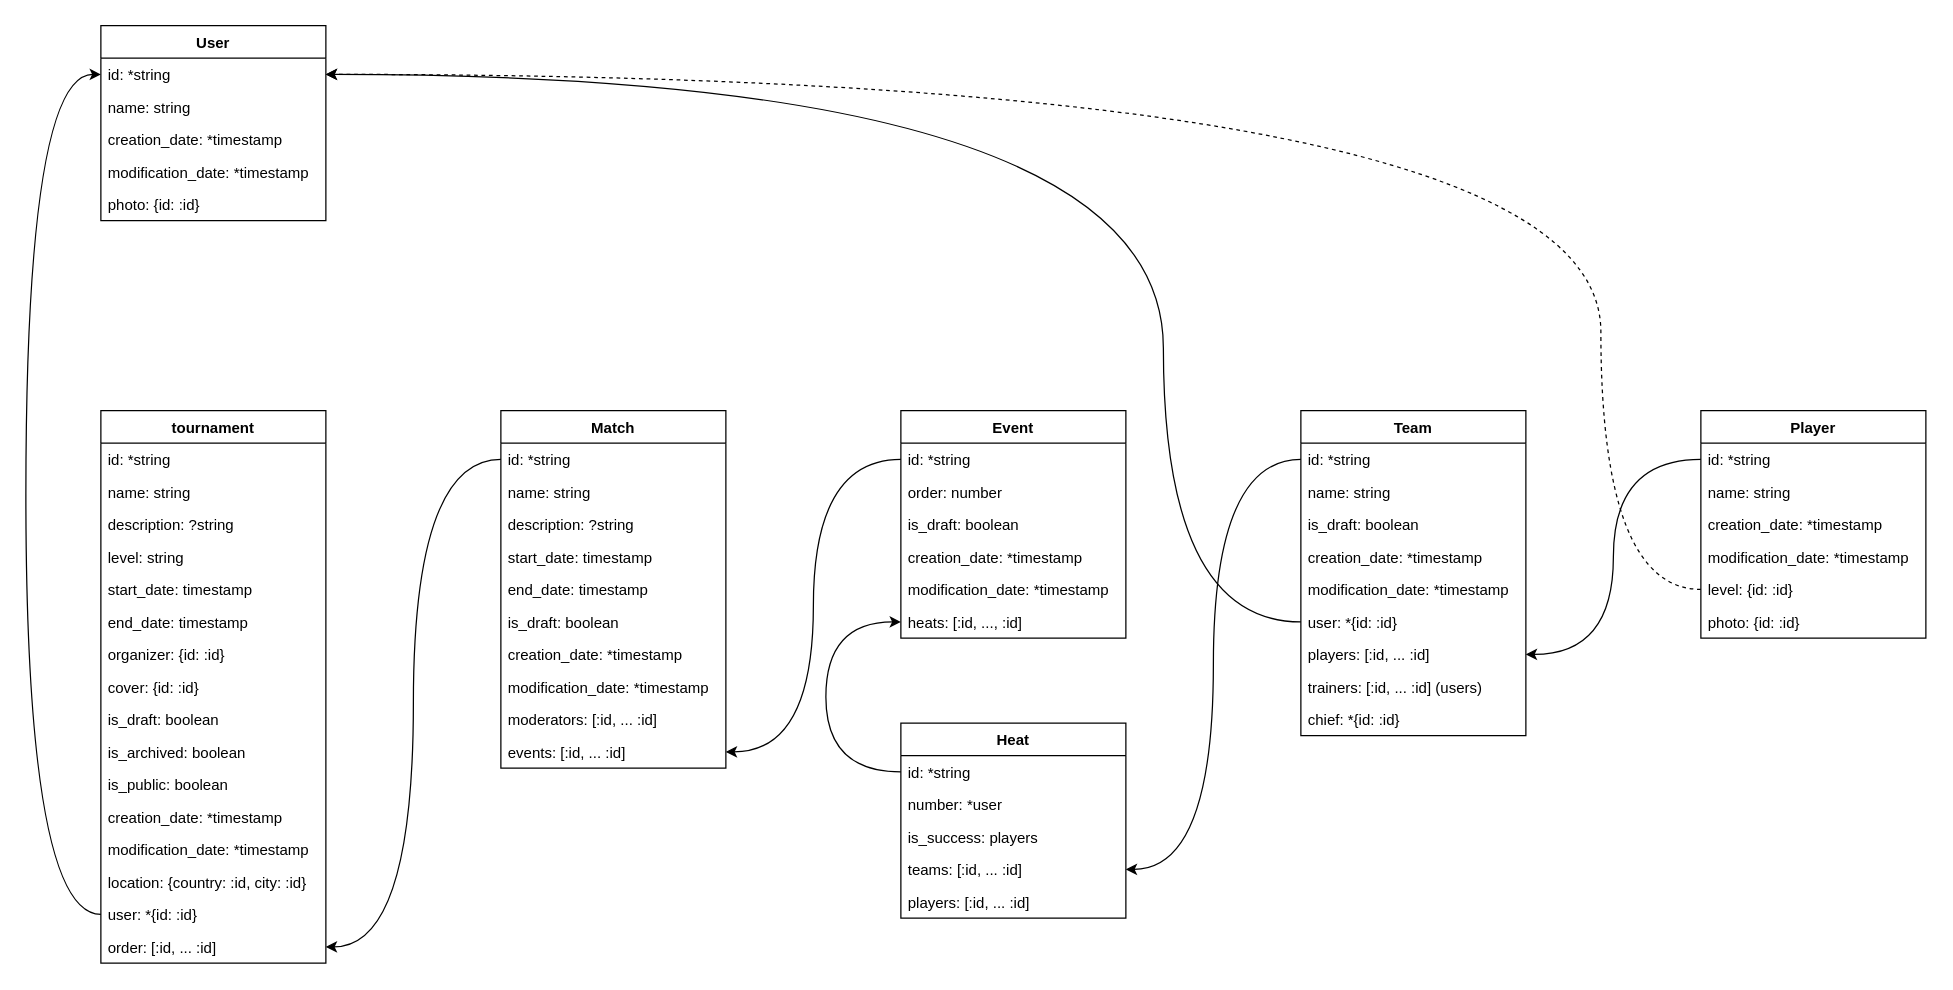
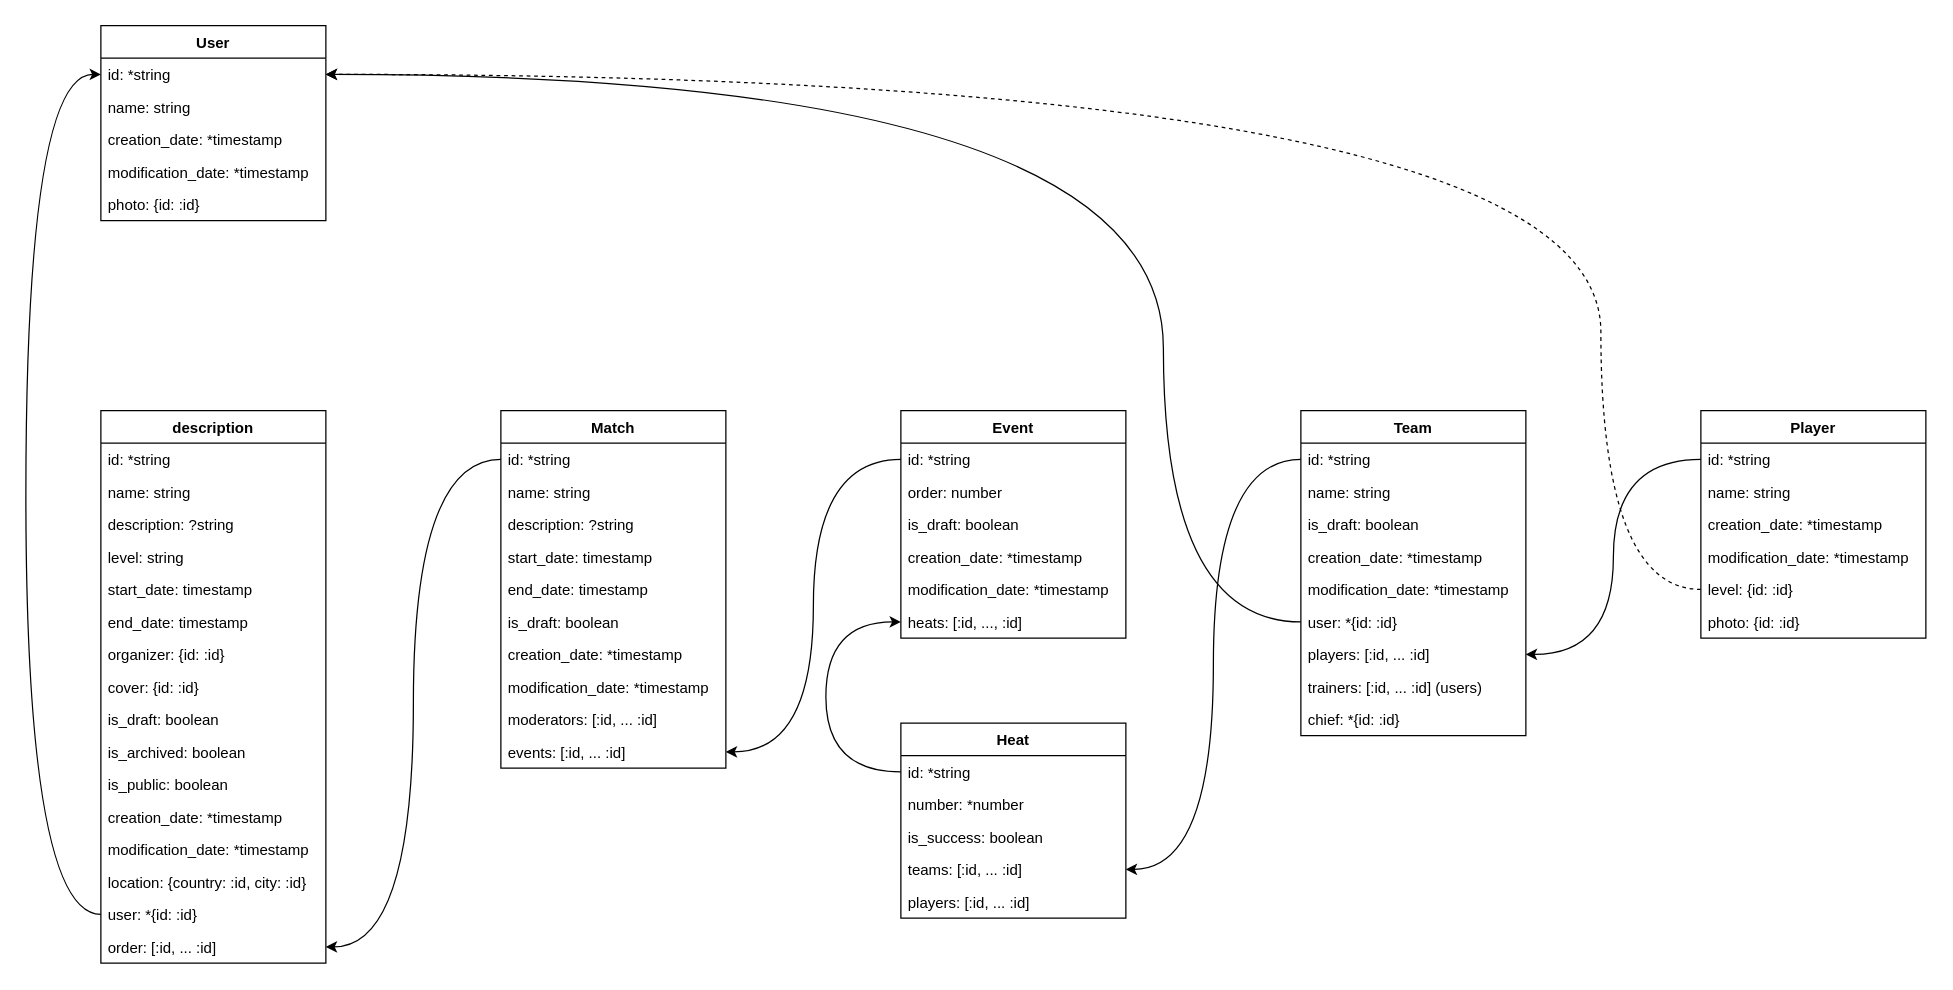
(213, 428) -> (213, 428)
(958, 805) -> (967, 805)
(980, 838) -> (980, 838)
